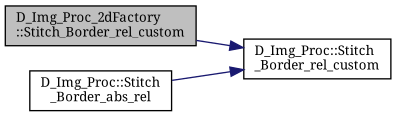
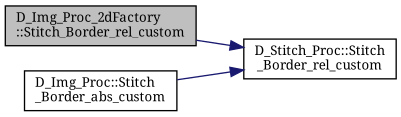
(317, 59) -> (320, 59)
(101, 91) -> (101, 91)
